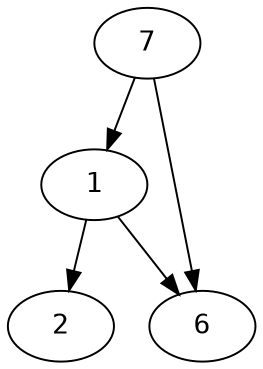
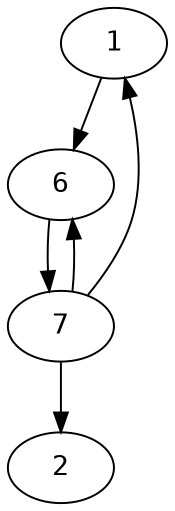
none -> (48, 245)
(80, 246) -> (61, 387)
